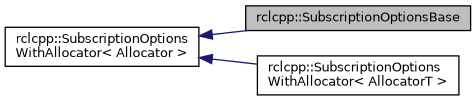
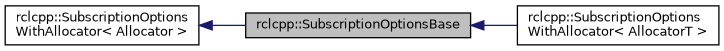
(235, 62) -> (500, 25)
